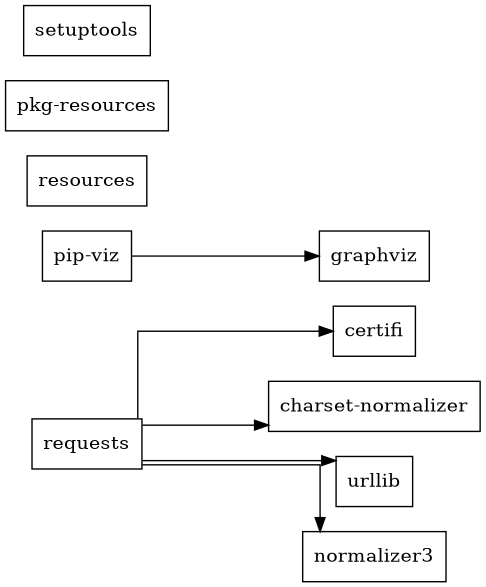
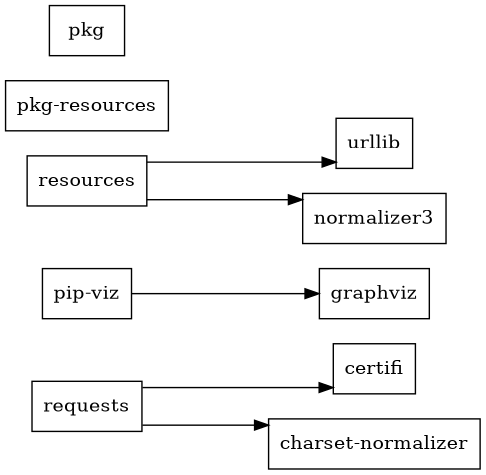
(87, 31) -> (87, 31)
(232, 461) -> (235, 162)
(258, 465) -> (218, 200)
